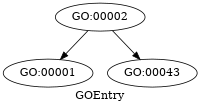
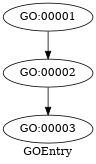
(77, 42) -> (48, 41)
(152, 73) -> (48, 129)
